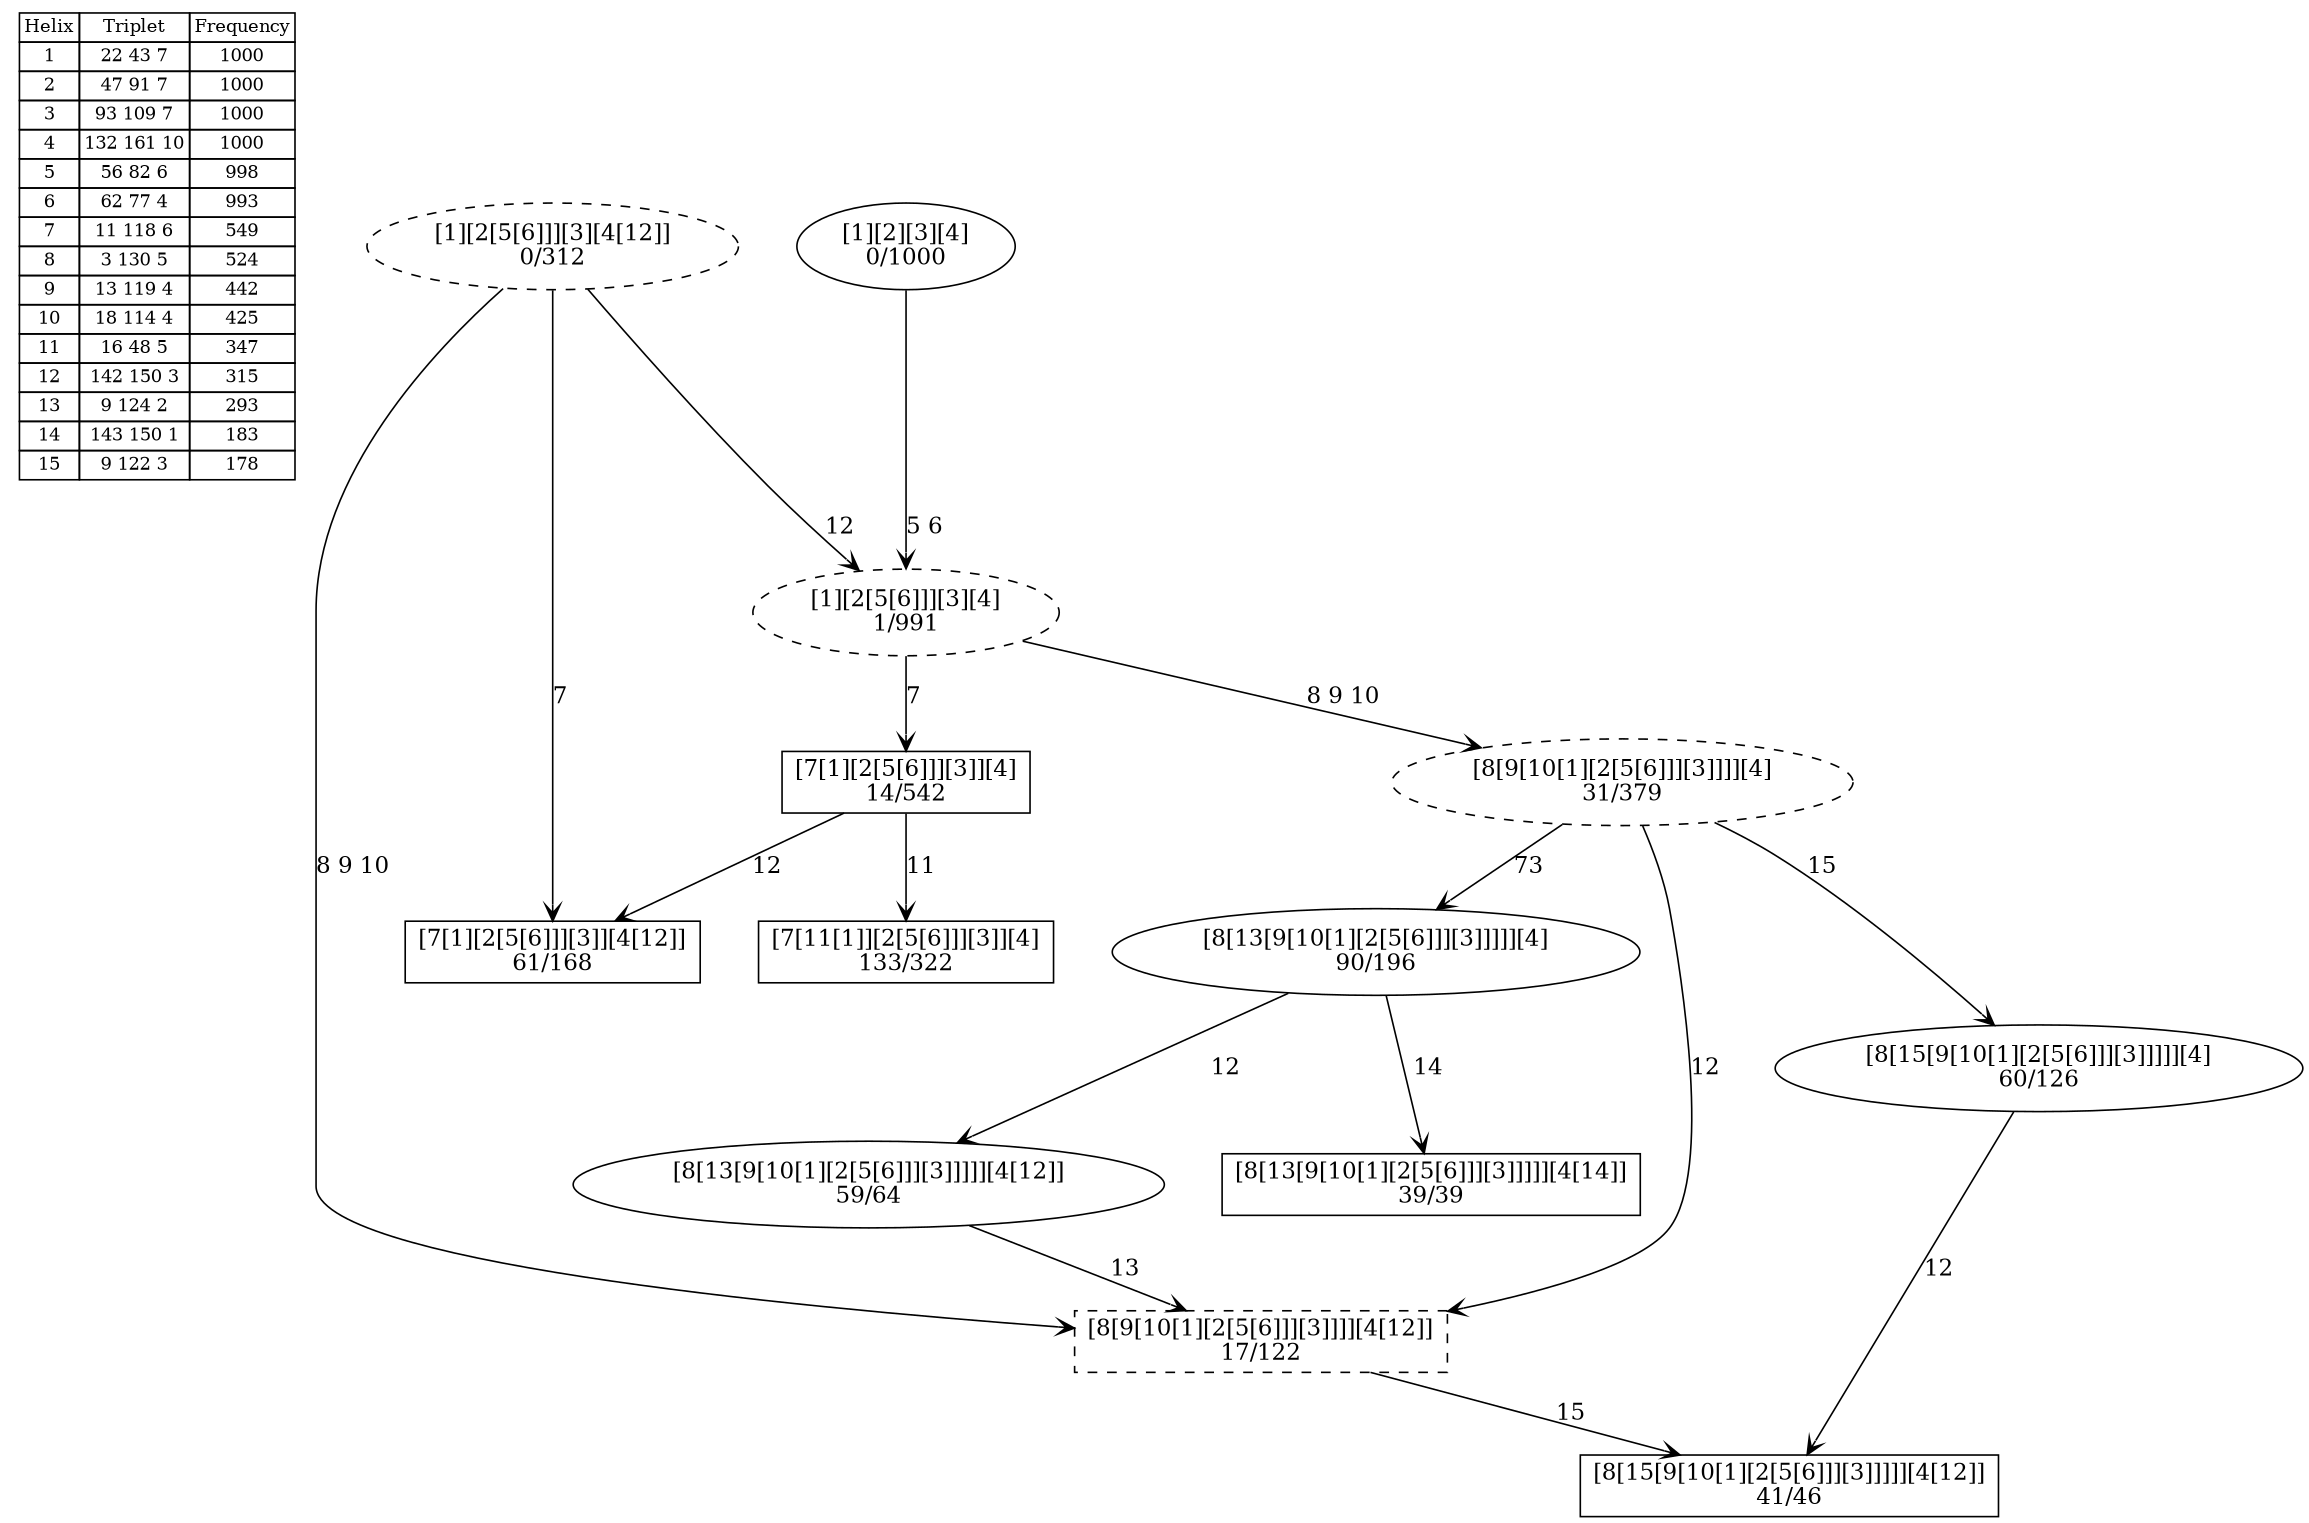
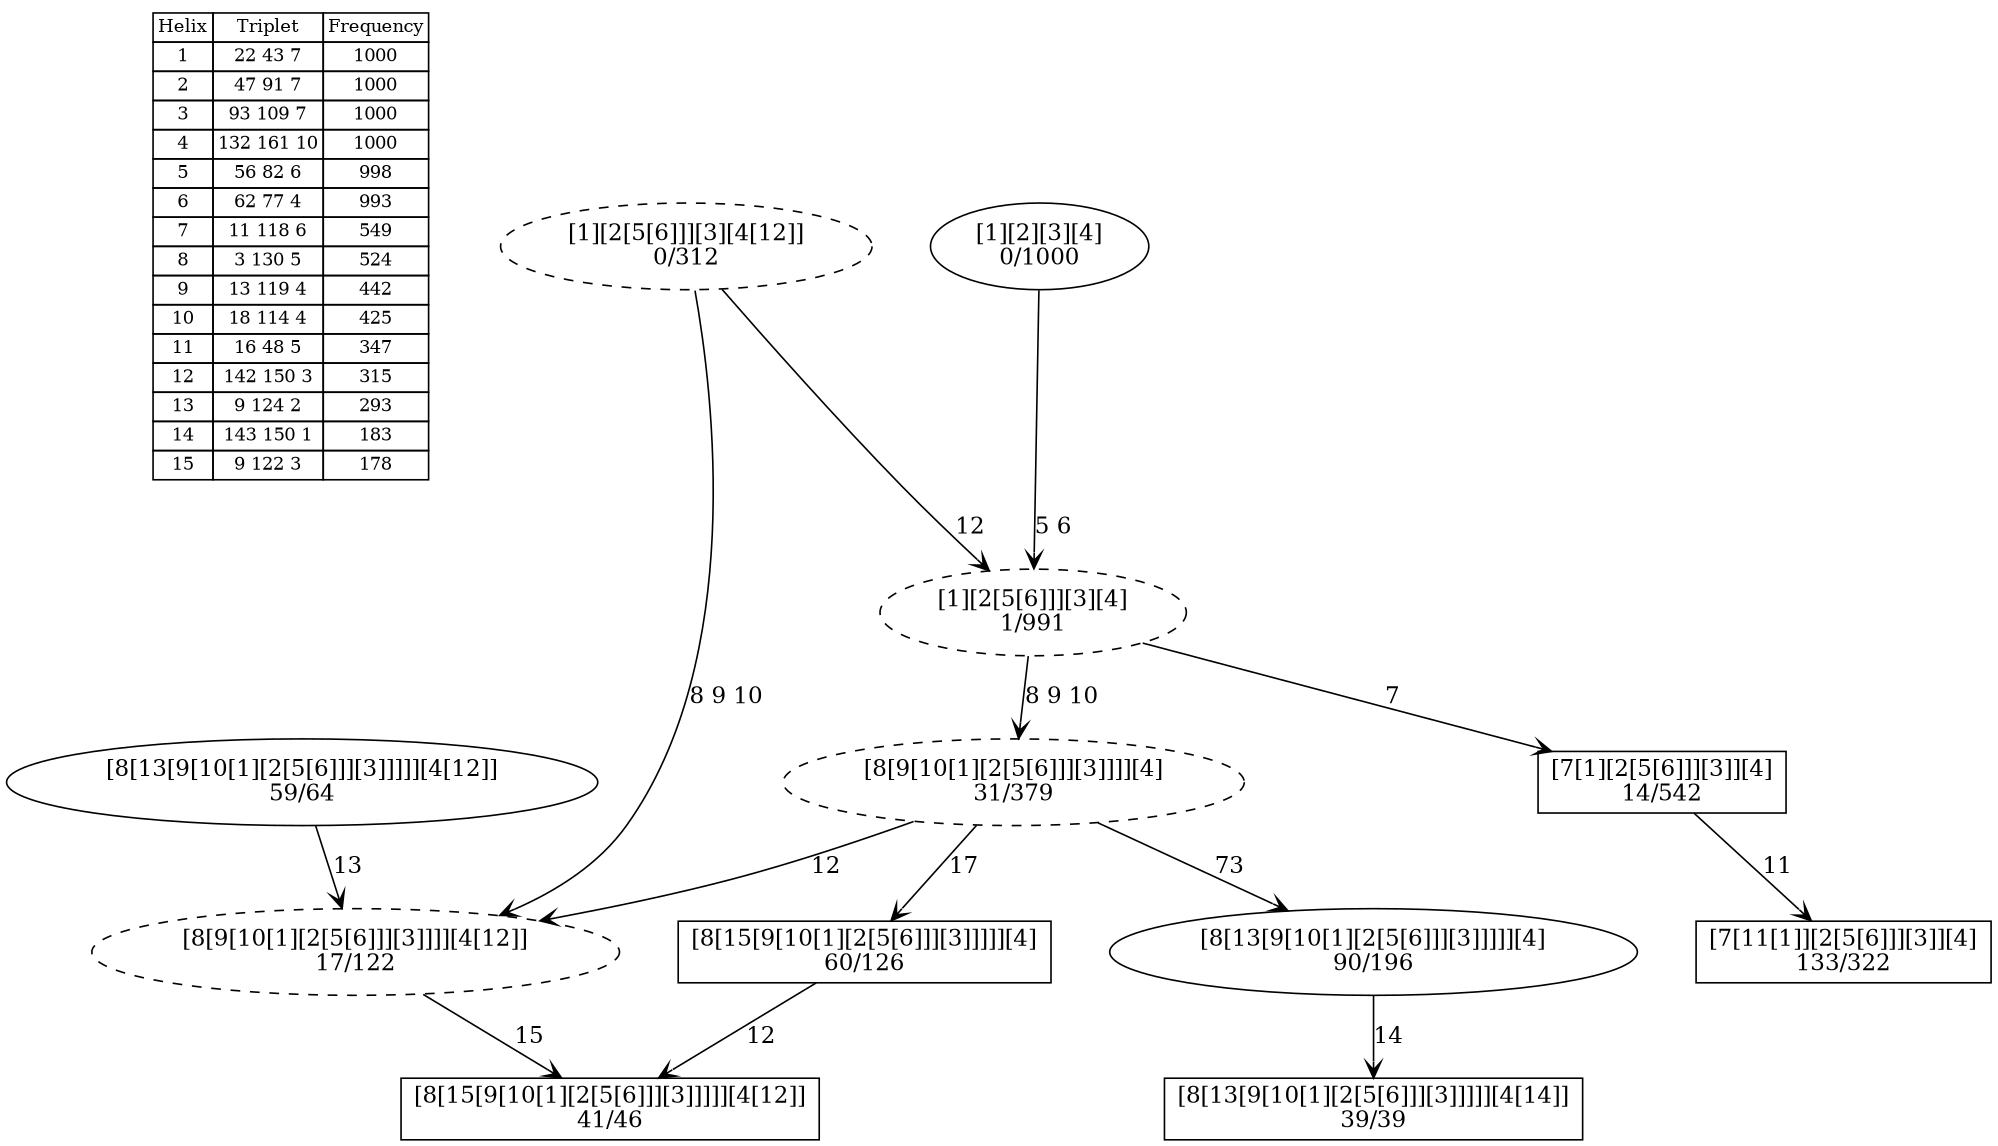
(1826, 867) -> (968, 867)
(553, 952) -> none
(1130, 1065) -> none
(2039, 1068) -> (865, 952)
(1261, 1342) -> (356, 952)
